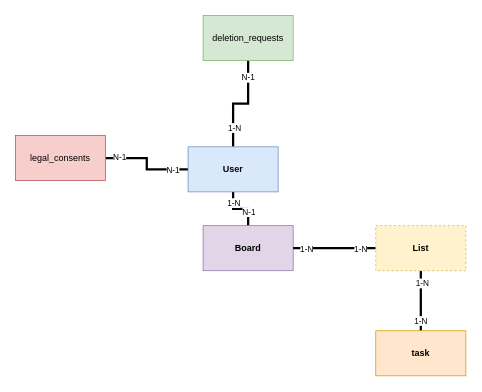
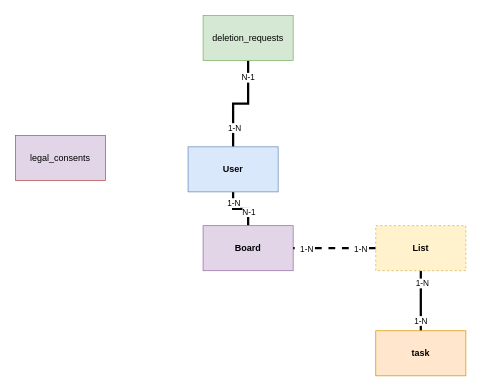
(60, 158) -> (60, 158)
(147, 164) -> none
(333, 248) -> (333, 248)
